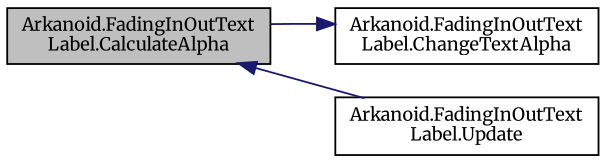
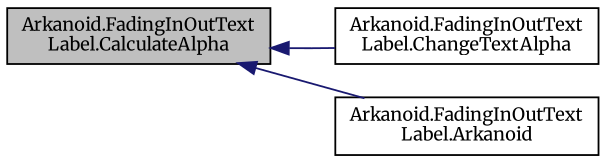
(294, 24) -> (312, 48)
(467, 126) -> (467, 126)
